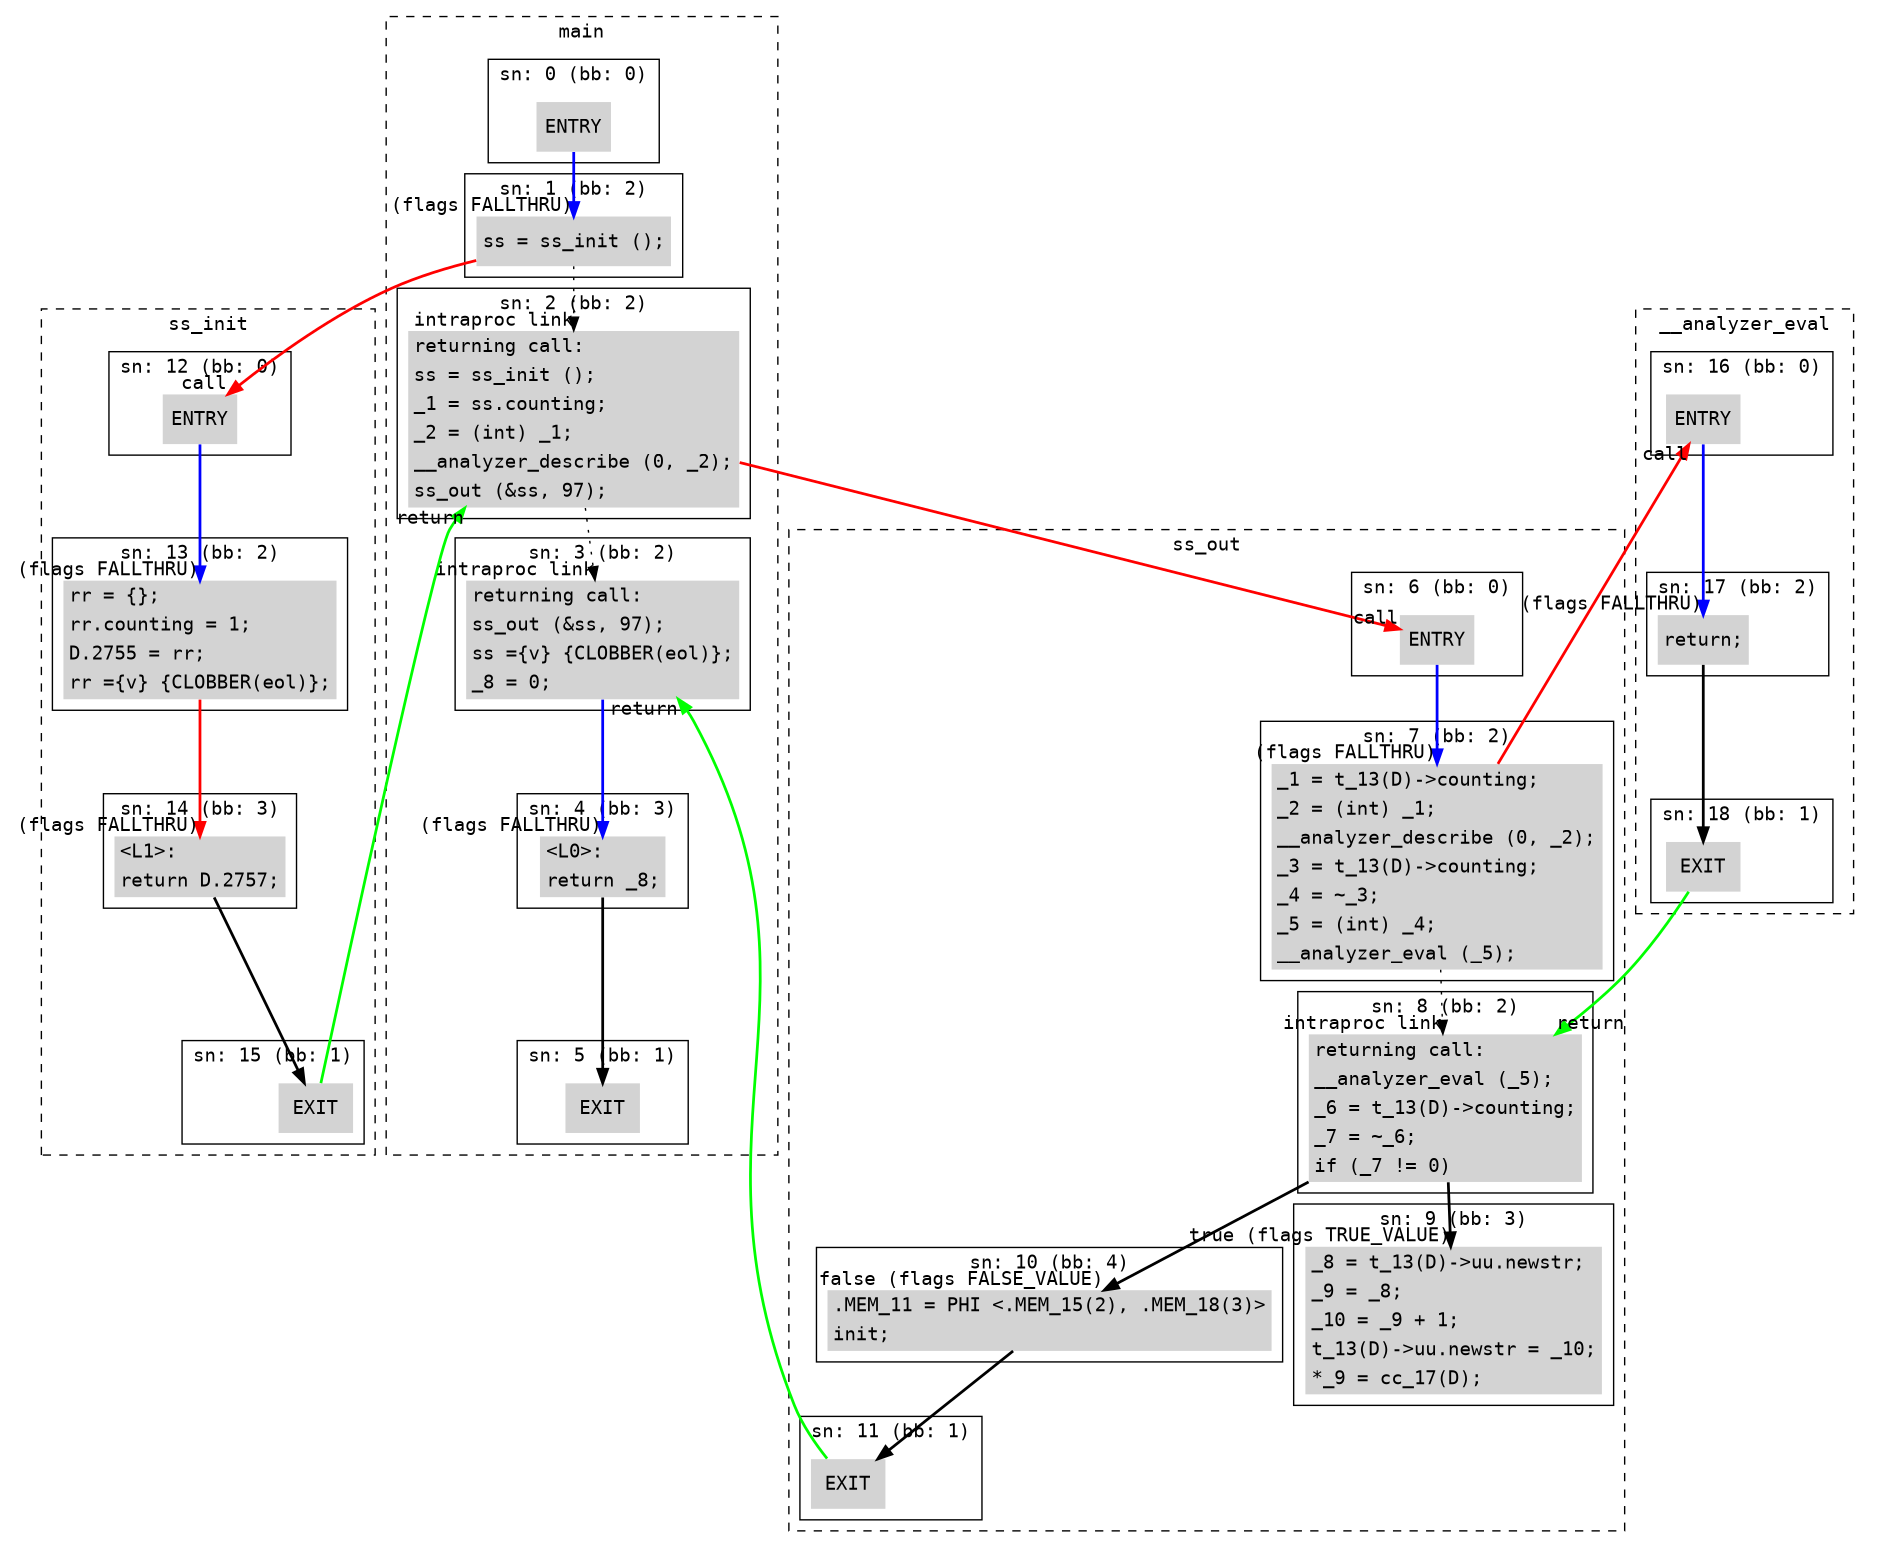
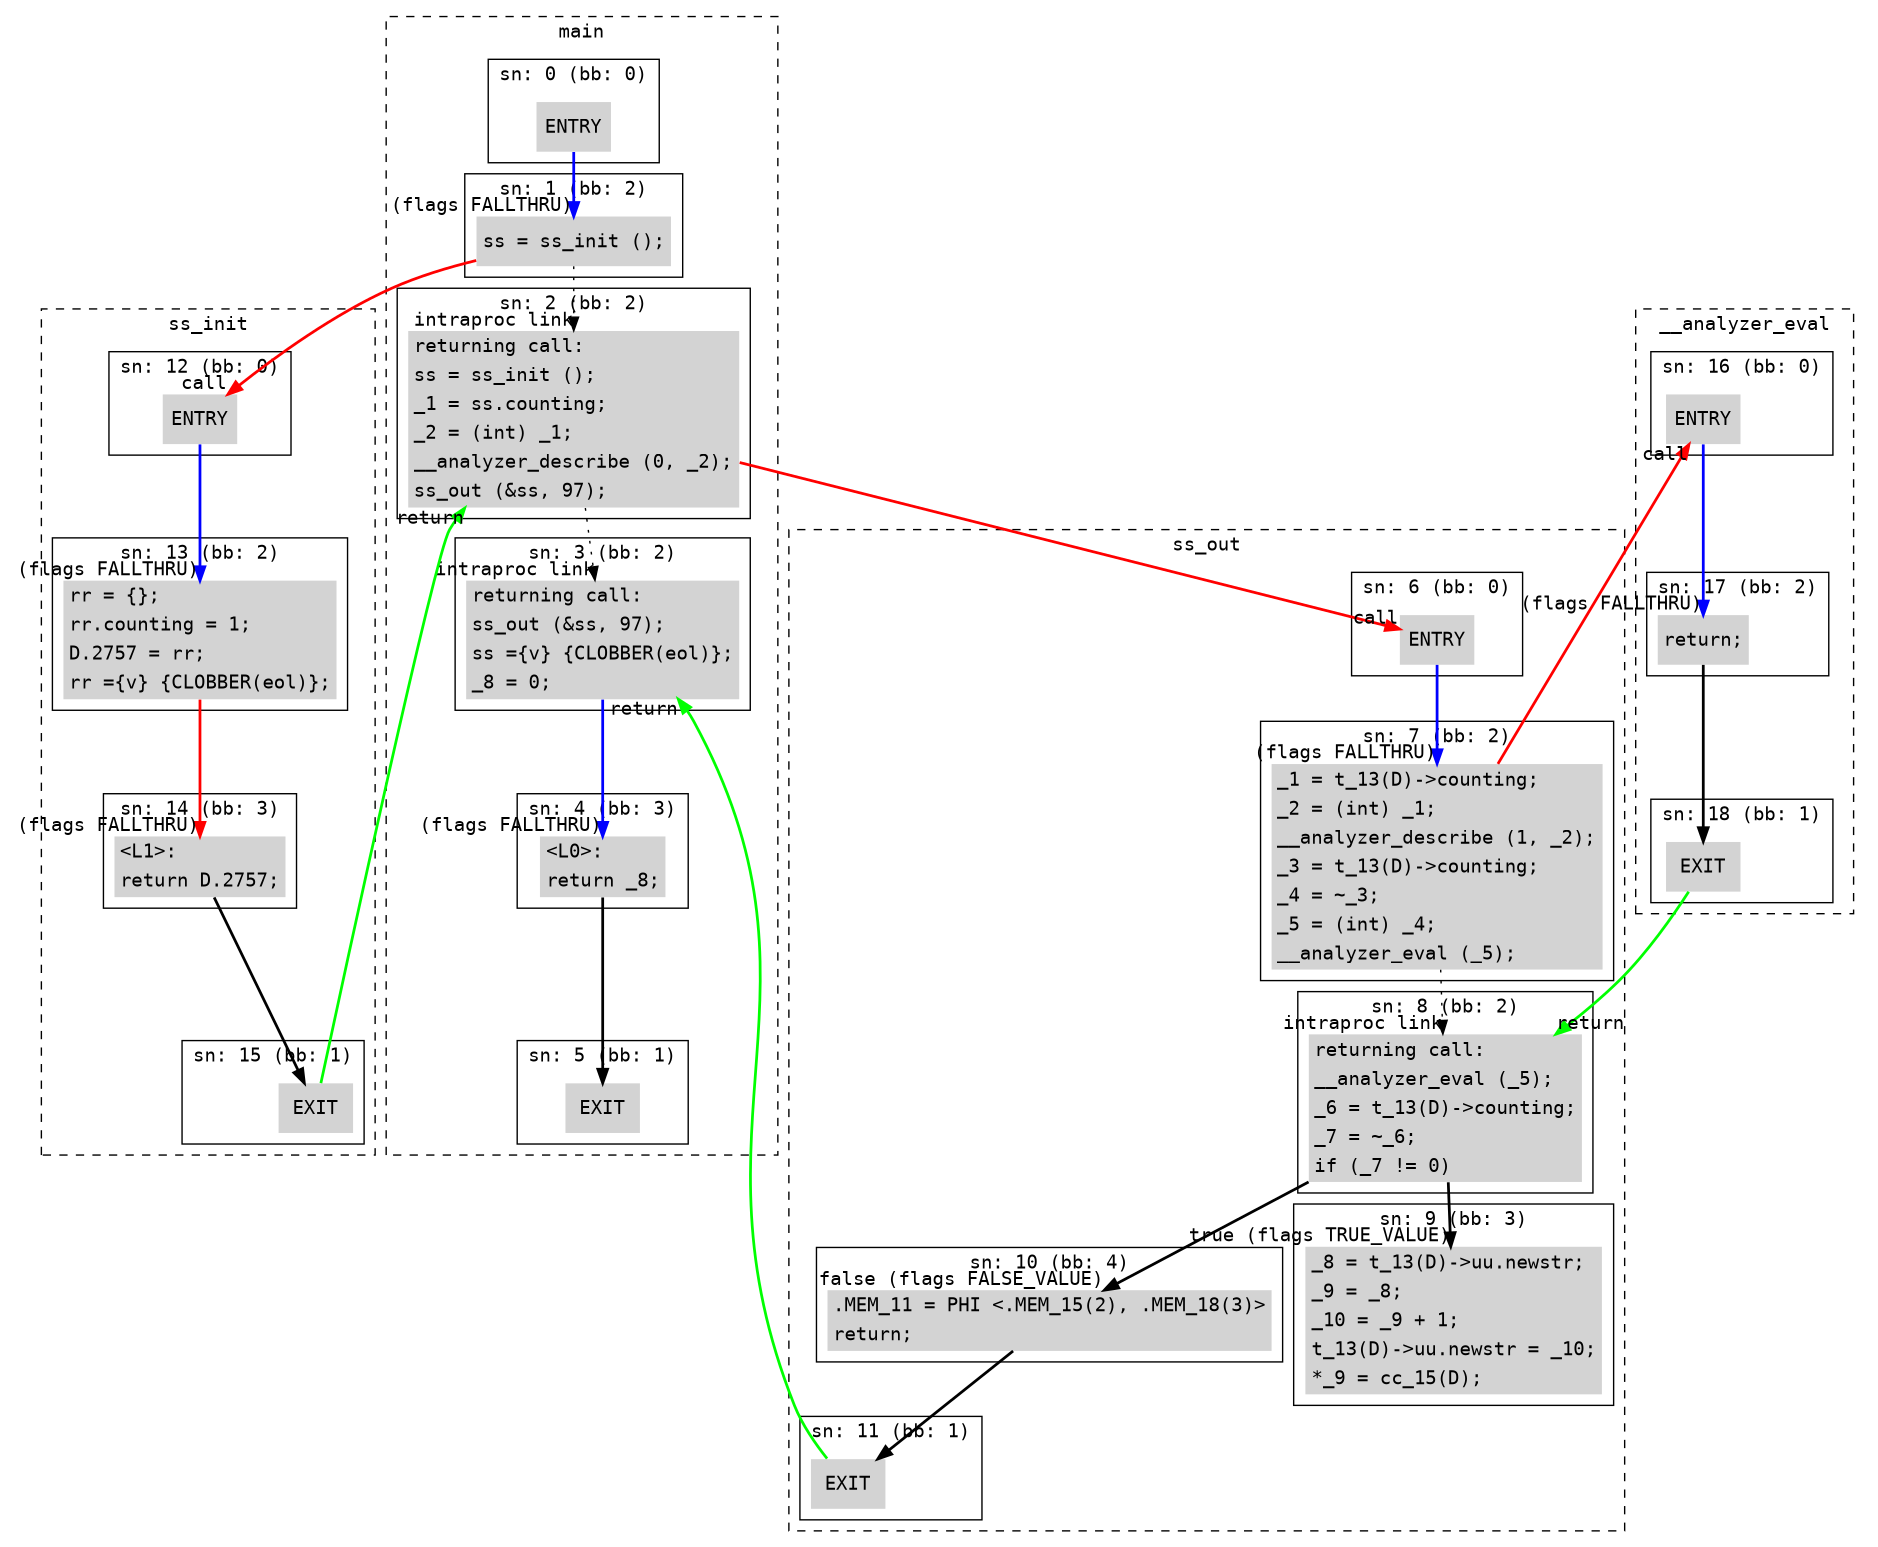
(138, 654) -> (138, 654)
(1437, 838) -> (1437, 838)
(862, 1334) -> (873, 1334)
(1397, 1378) -> (1397, 1378)
